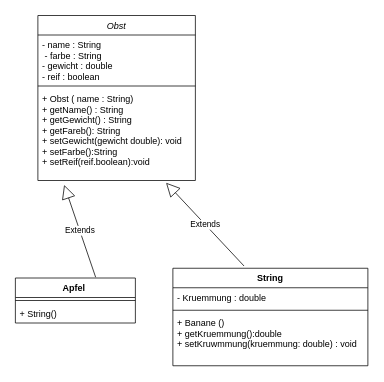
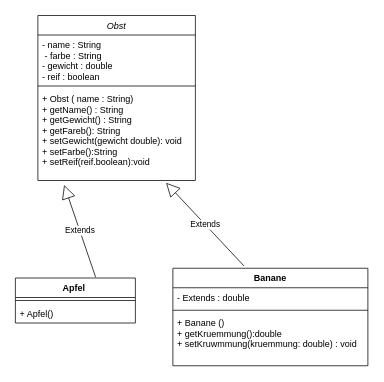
(270, 278) -> (270, 278)
(222, 298) -> (217, 298)
(42, 314) -> (40, 314)
